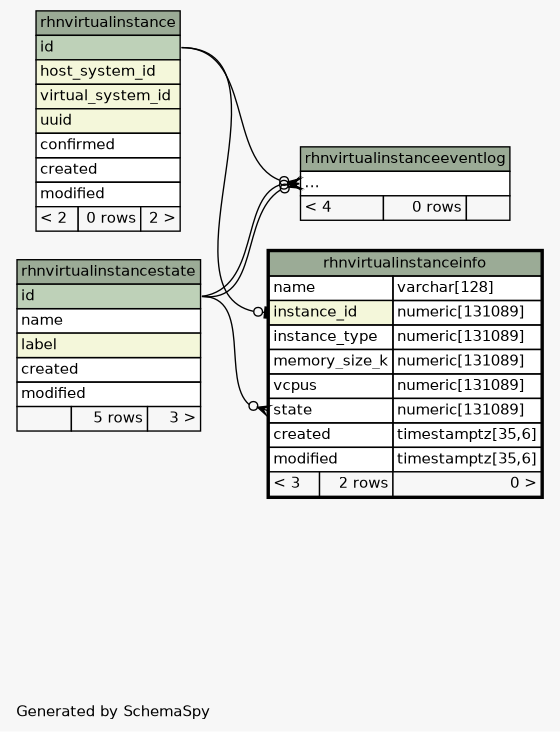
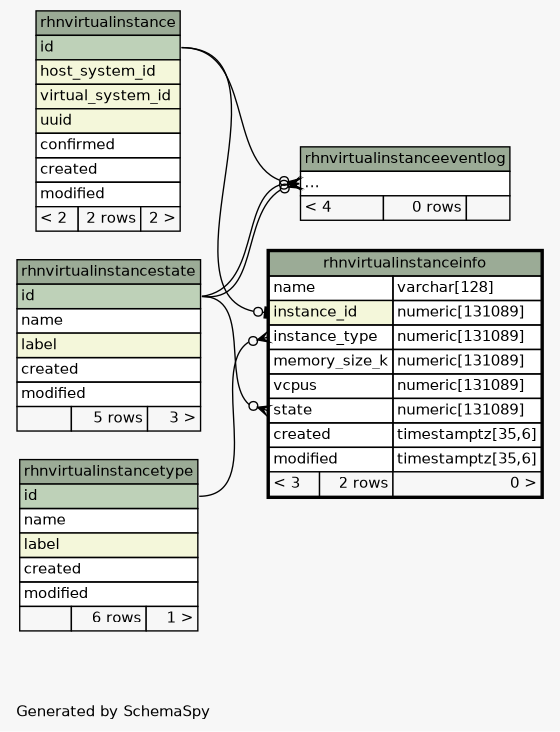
(111, 218) -> (111, 218)
none -> (108, 545)
